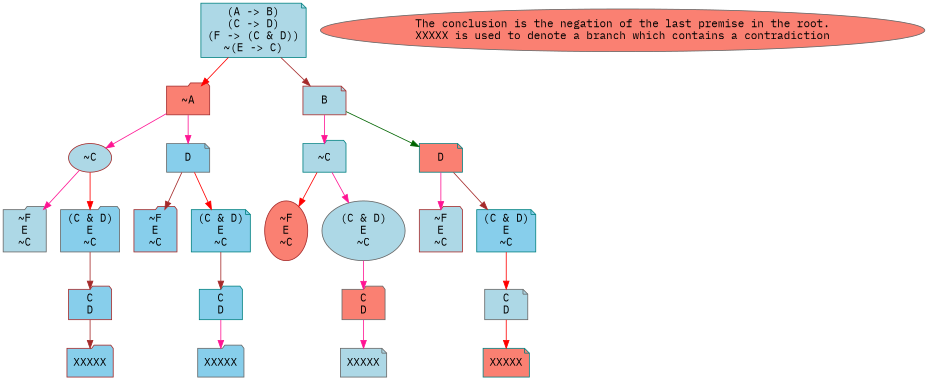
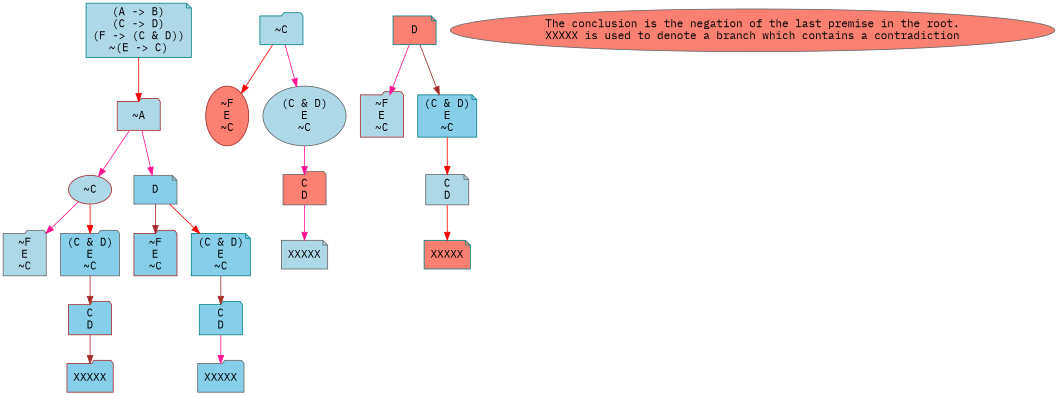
(188, 100) -> (139, 116)
(324, 100) -> none
